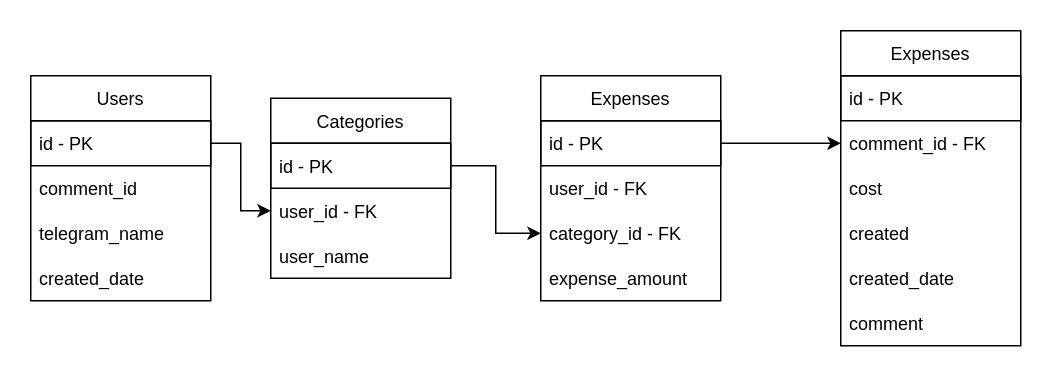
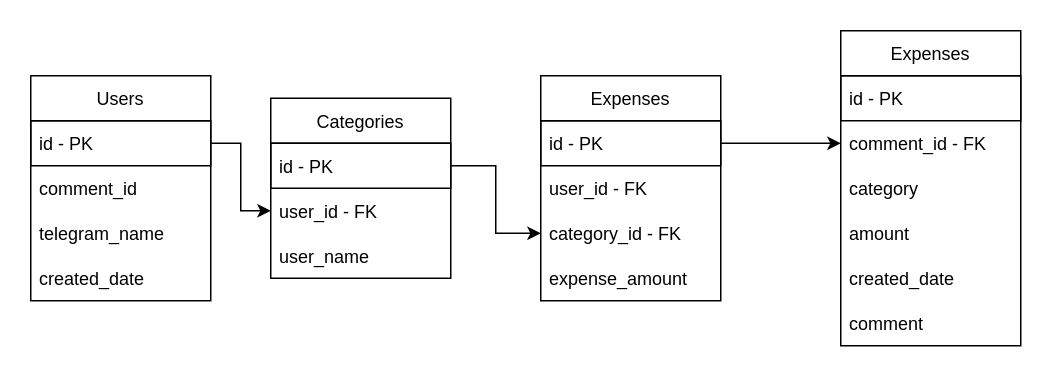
(869, 189) -> (889, 189)
(884, 234) -> (879, 234)
